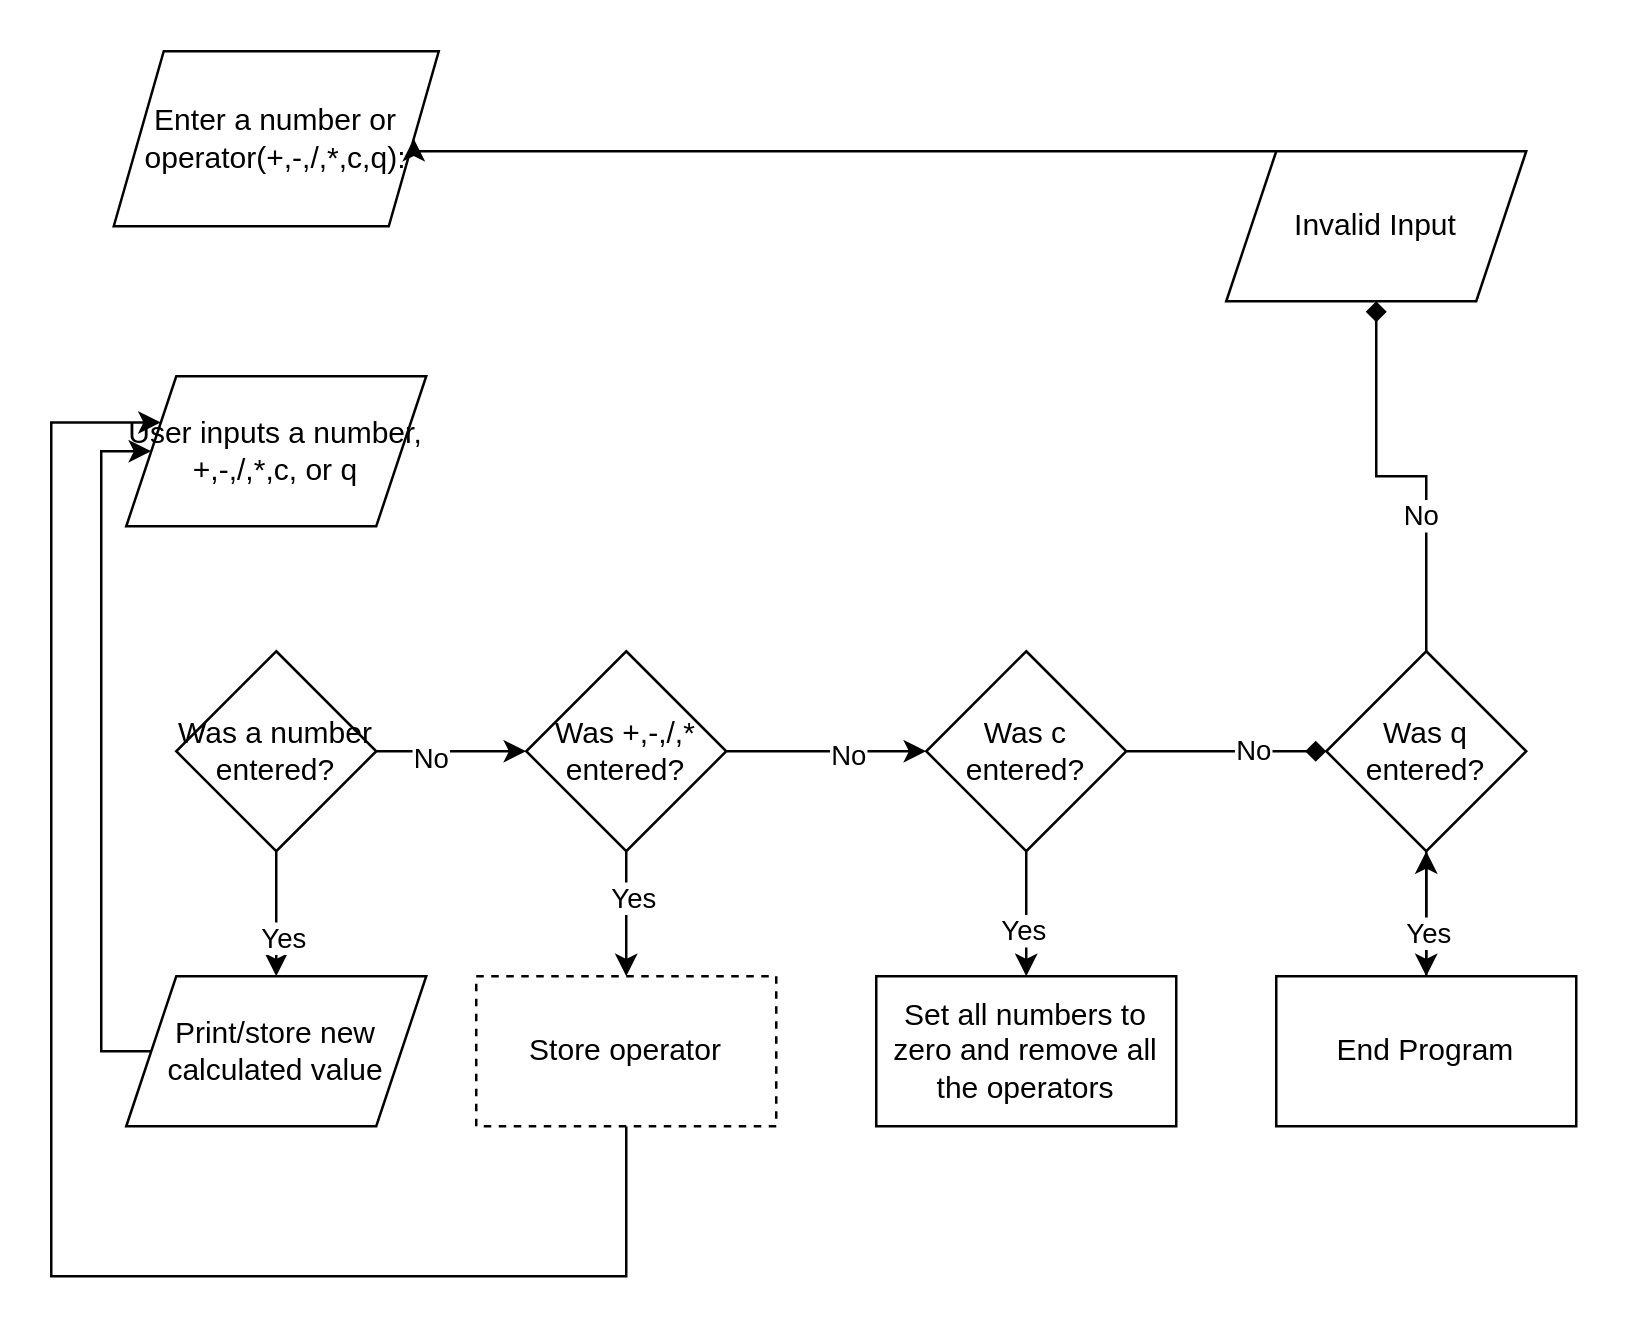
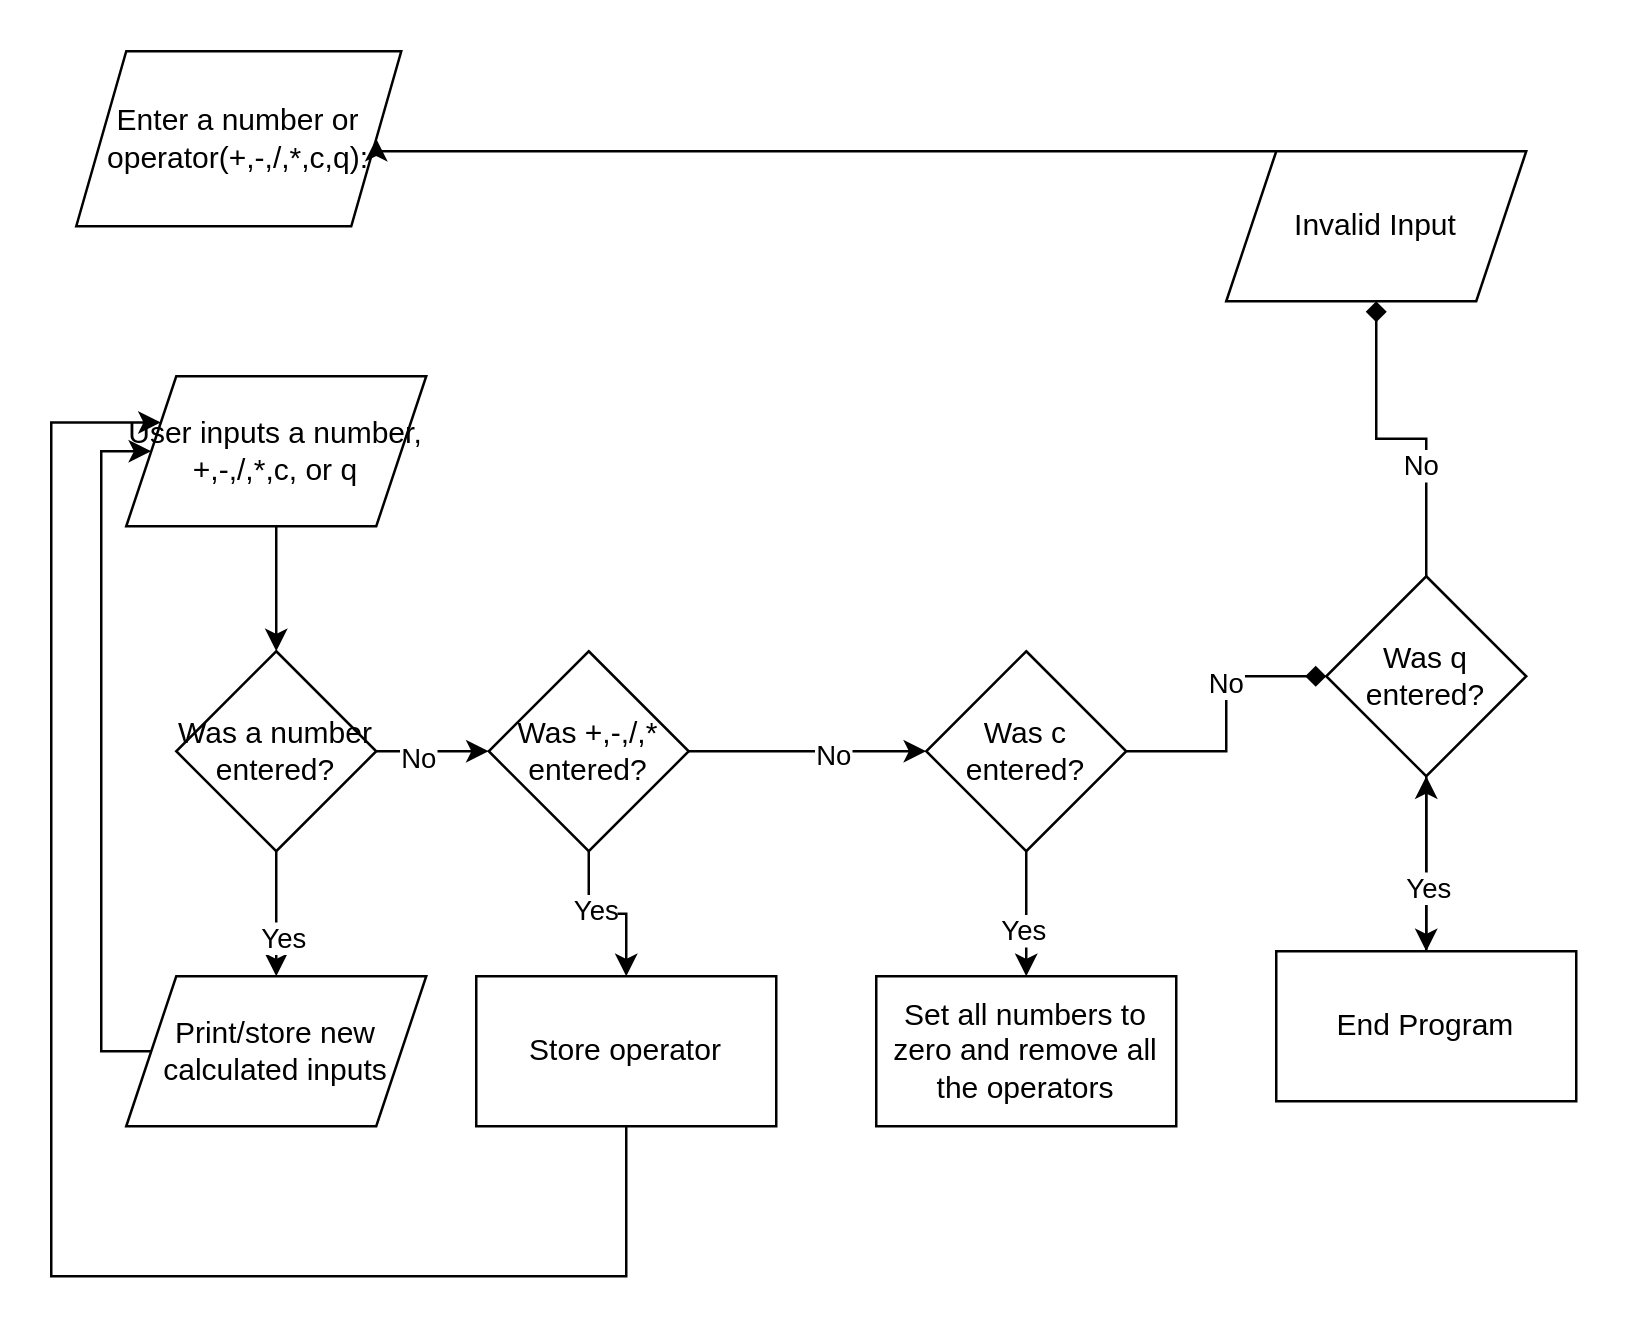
(276, 139) -> (239, 139)
none -> (276, 580)
(626, 751) -> (589, 751)
(1426, 751) -> (1426, 676)
(276, 1051) -> (276, 1051)
(626, 1051) -> (626, 1051)
(1426, 1051) -> (1426, 1026)
